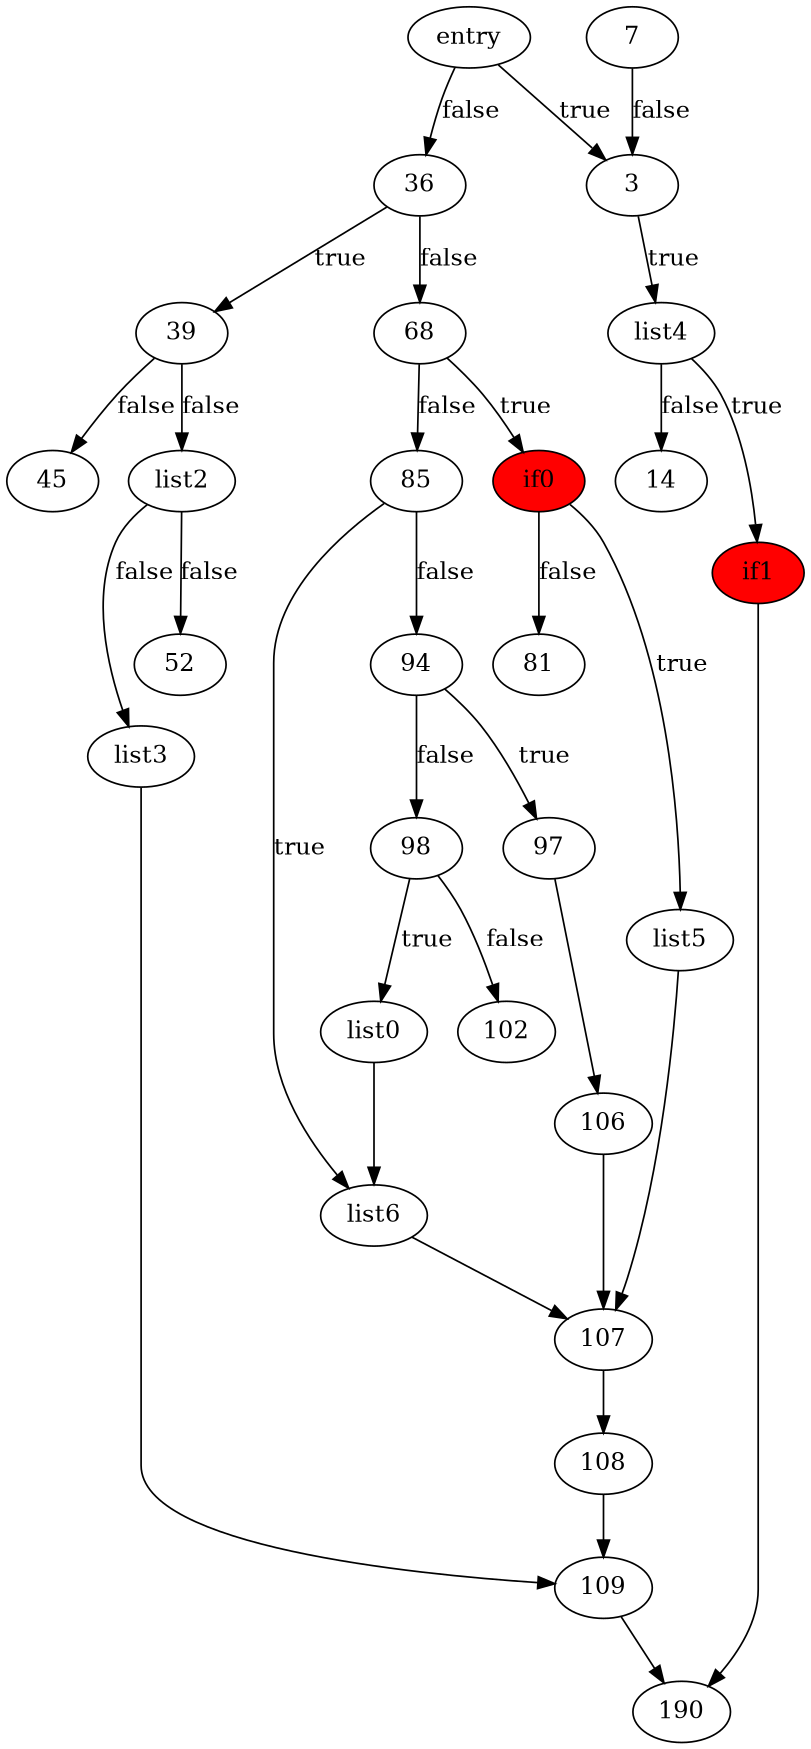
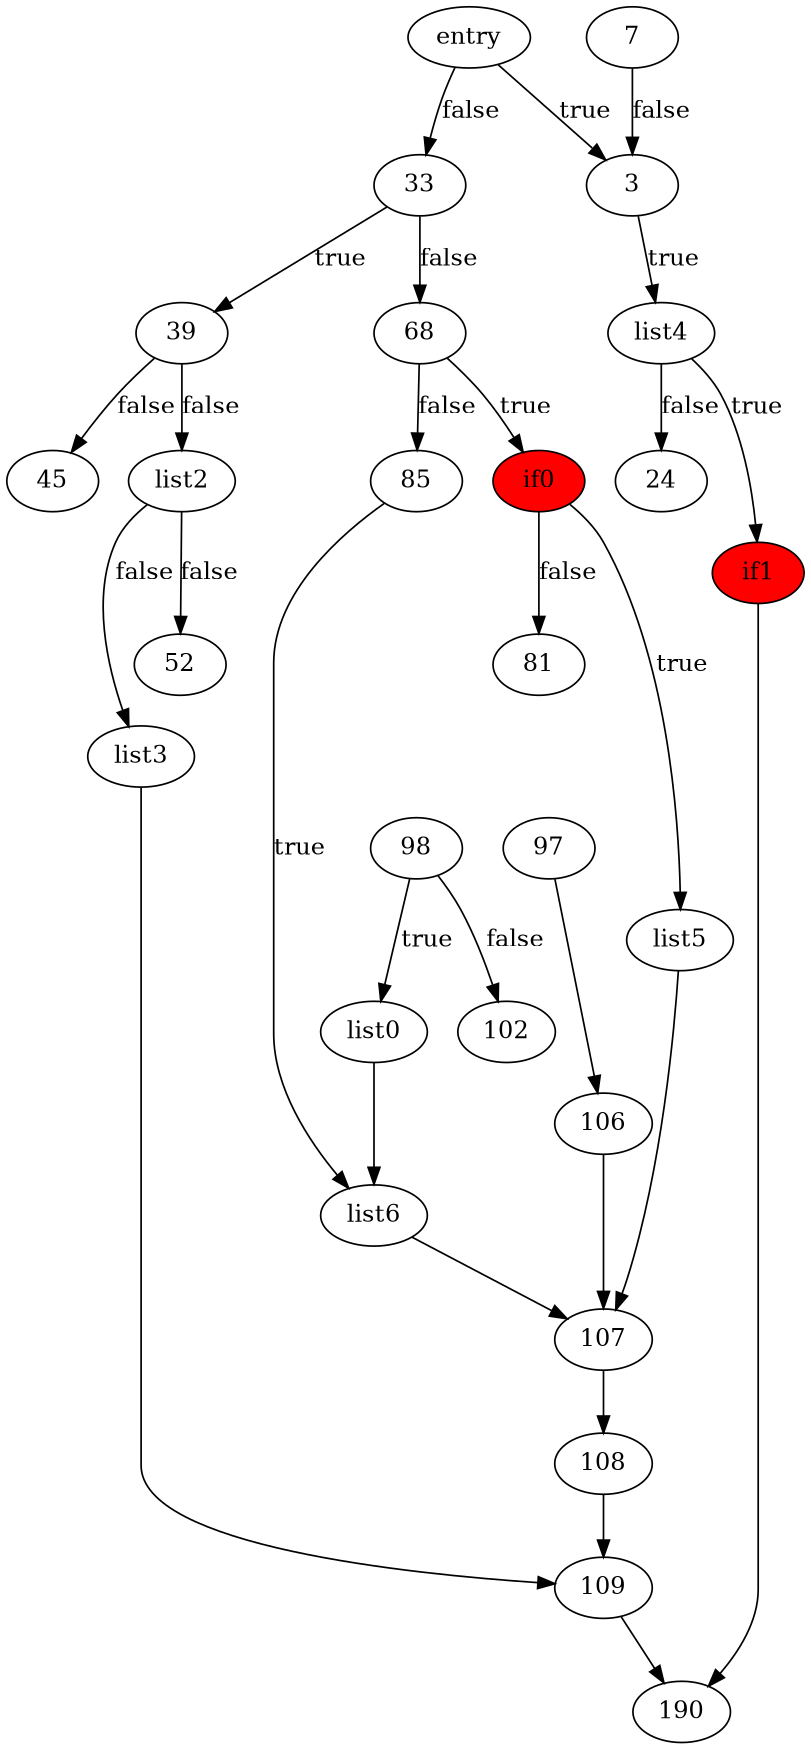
(420, 185) -> (420, 185)
(661, 481) -> (661, 481)
(417, 665) -> none
